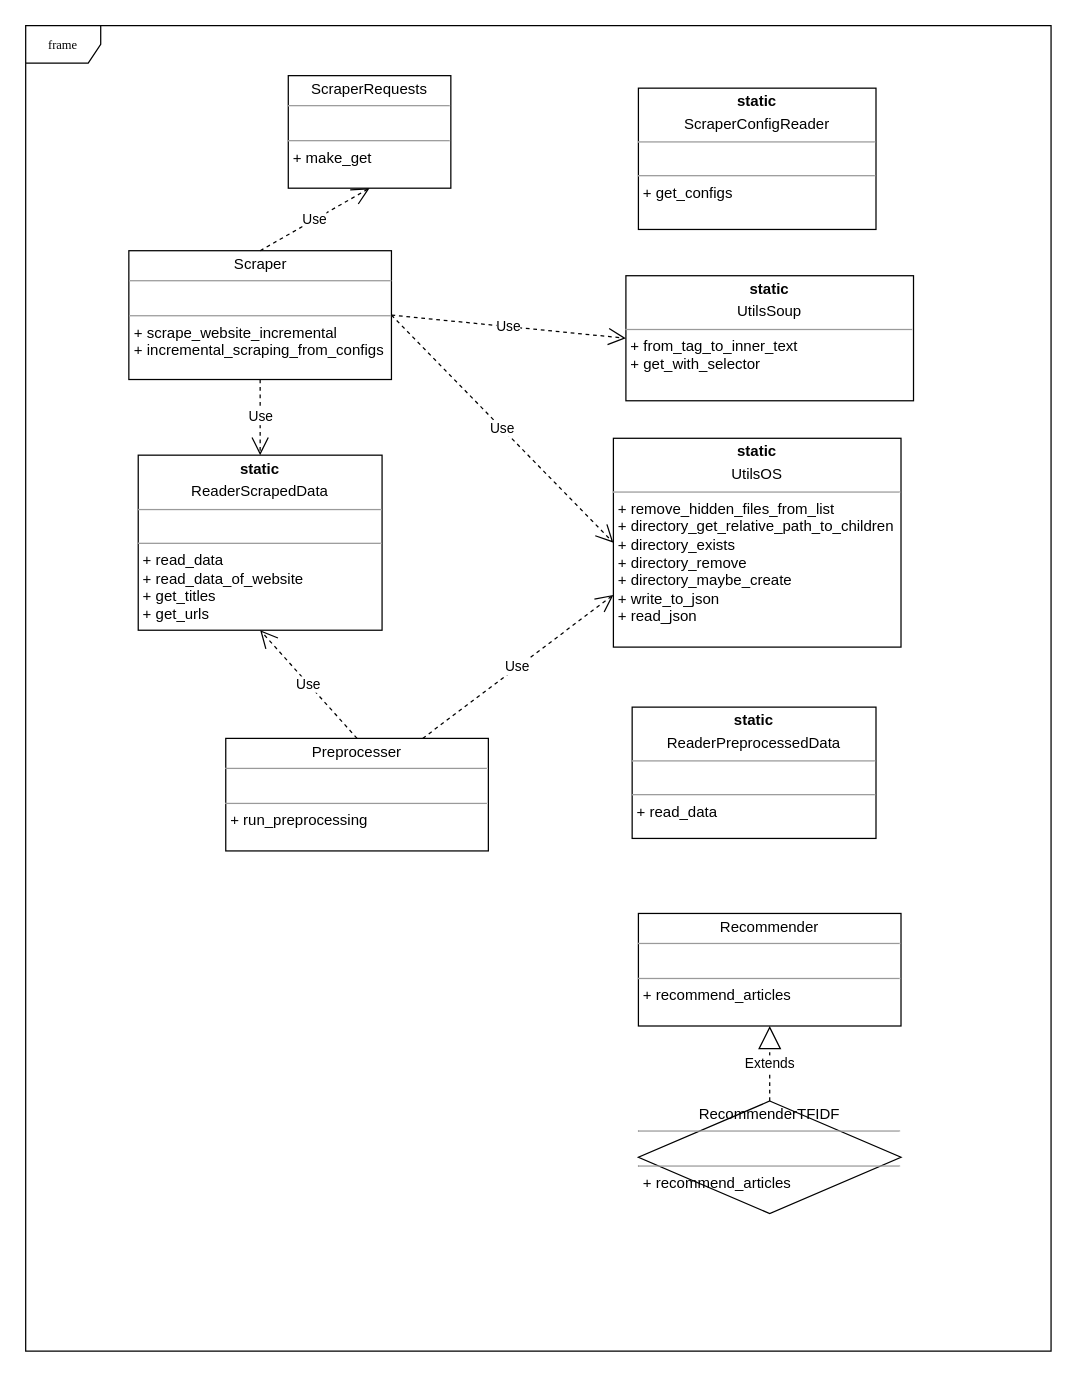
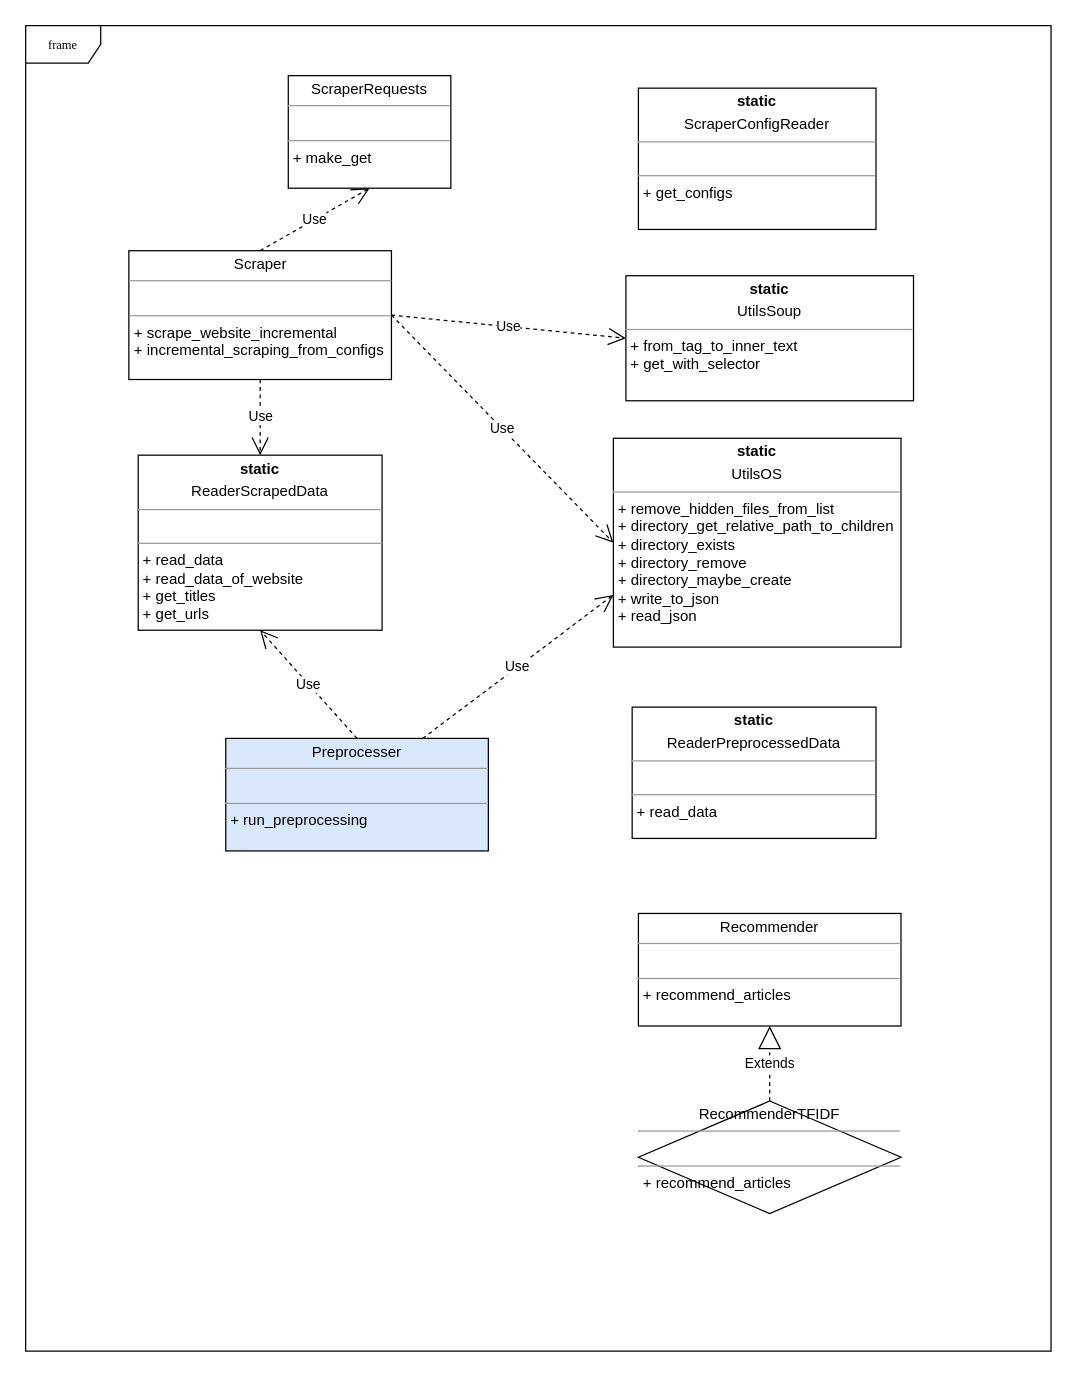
(357, 794) -> (357, 794)
